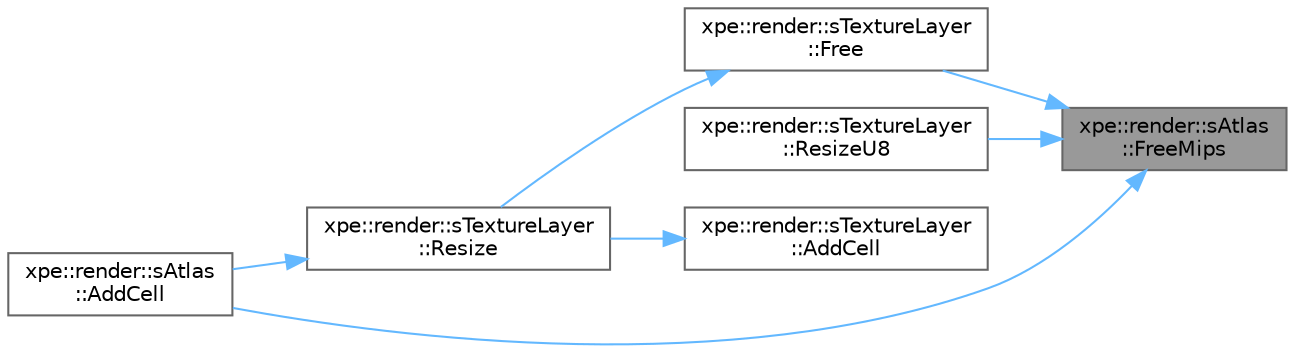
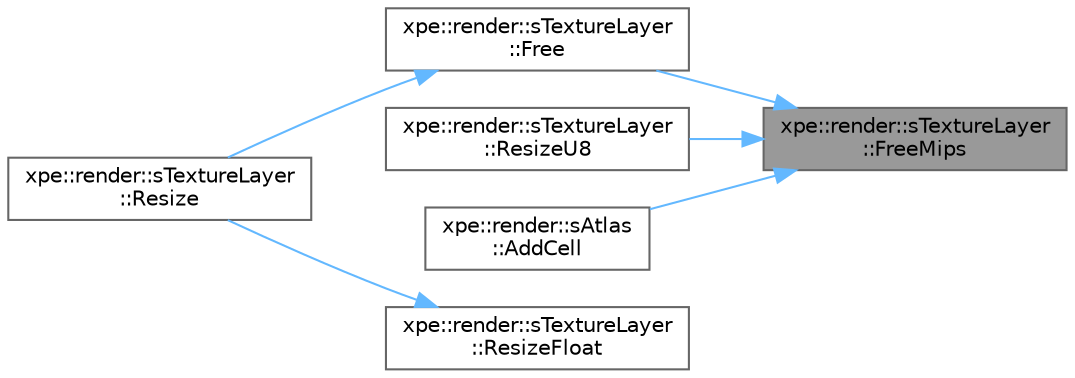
(1174, 139) -> (915, 139)
(836, 239) -> (537, 338)
(260, 266) -> none
